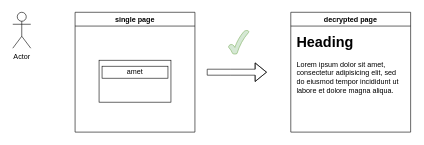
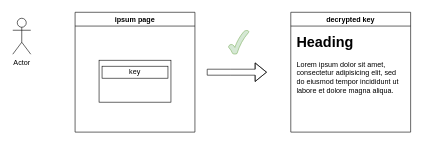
(134, 20) -> (134, 20)
(350, 20) -> (350, 20)
(21, 30) -> (21, 36)
(135, 72) -> (135, 72)
